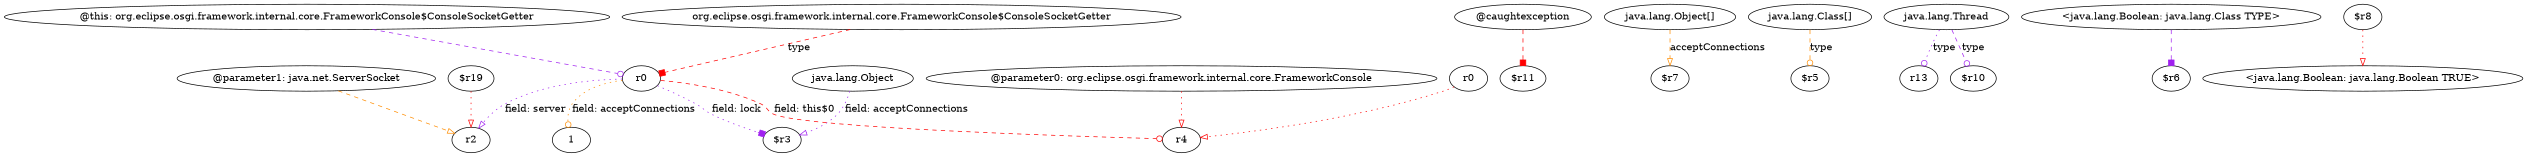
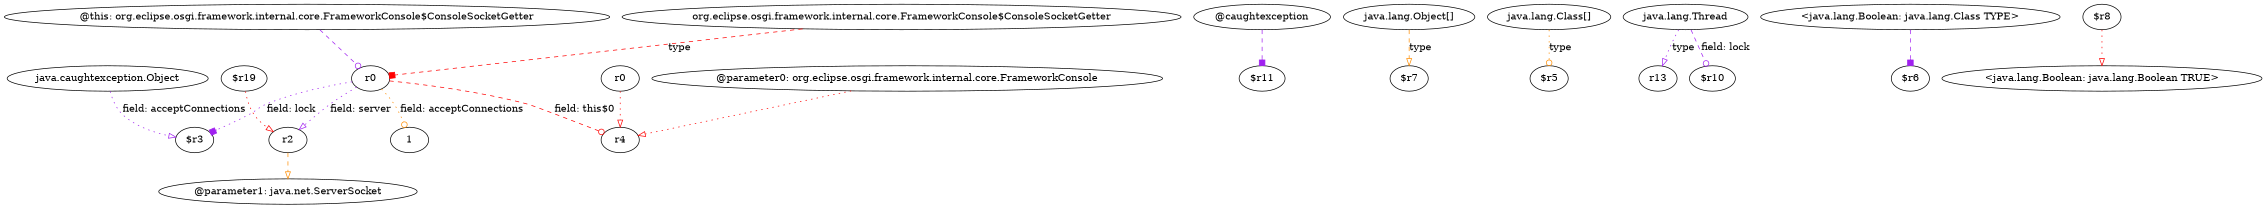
(1523, 44) -> (1262, 44)
(1810, 45) -> (1549, 45)
(1932, 45) -> (1671, 44)
(1718, 48) -> (1420, 48)
(1973, 48) -> (1726, 48)
(853, 78) -> (108, 78)
(393, 111) -> (288, 162)
